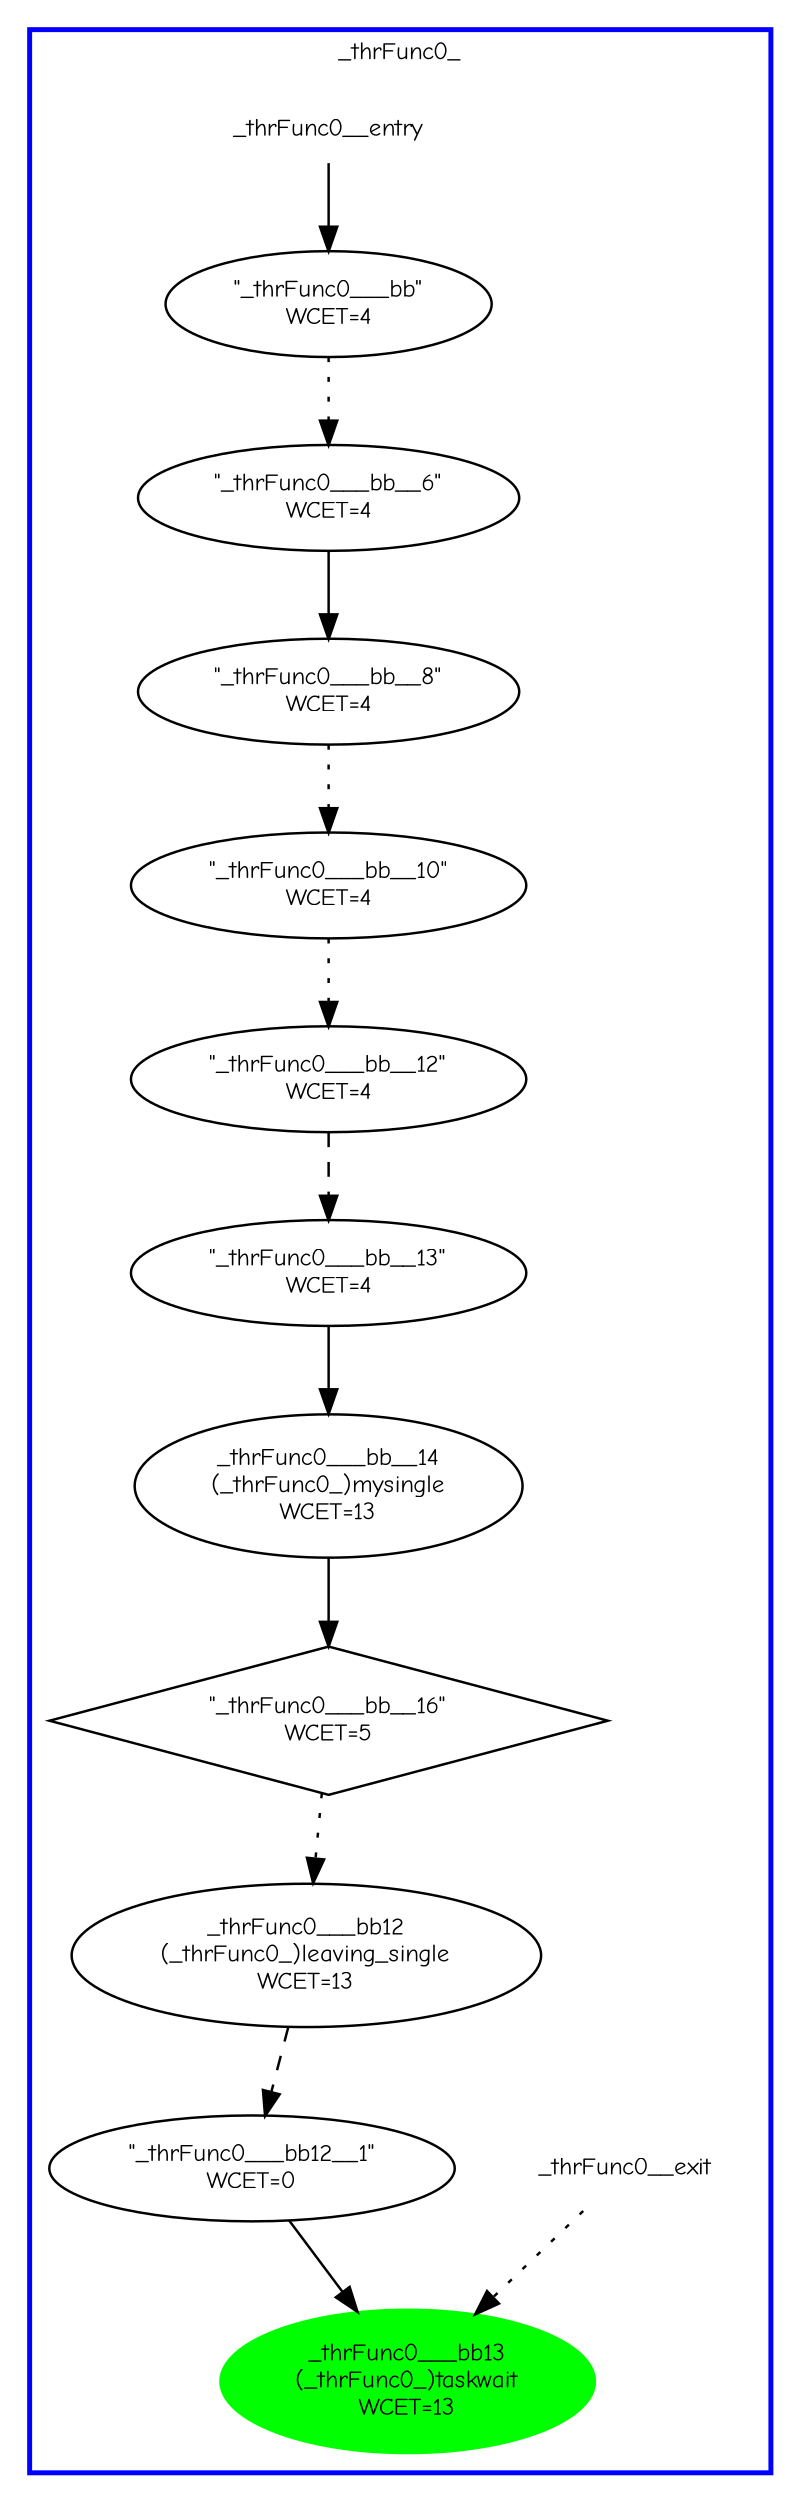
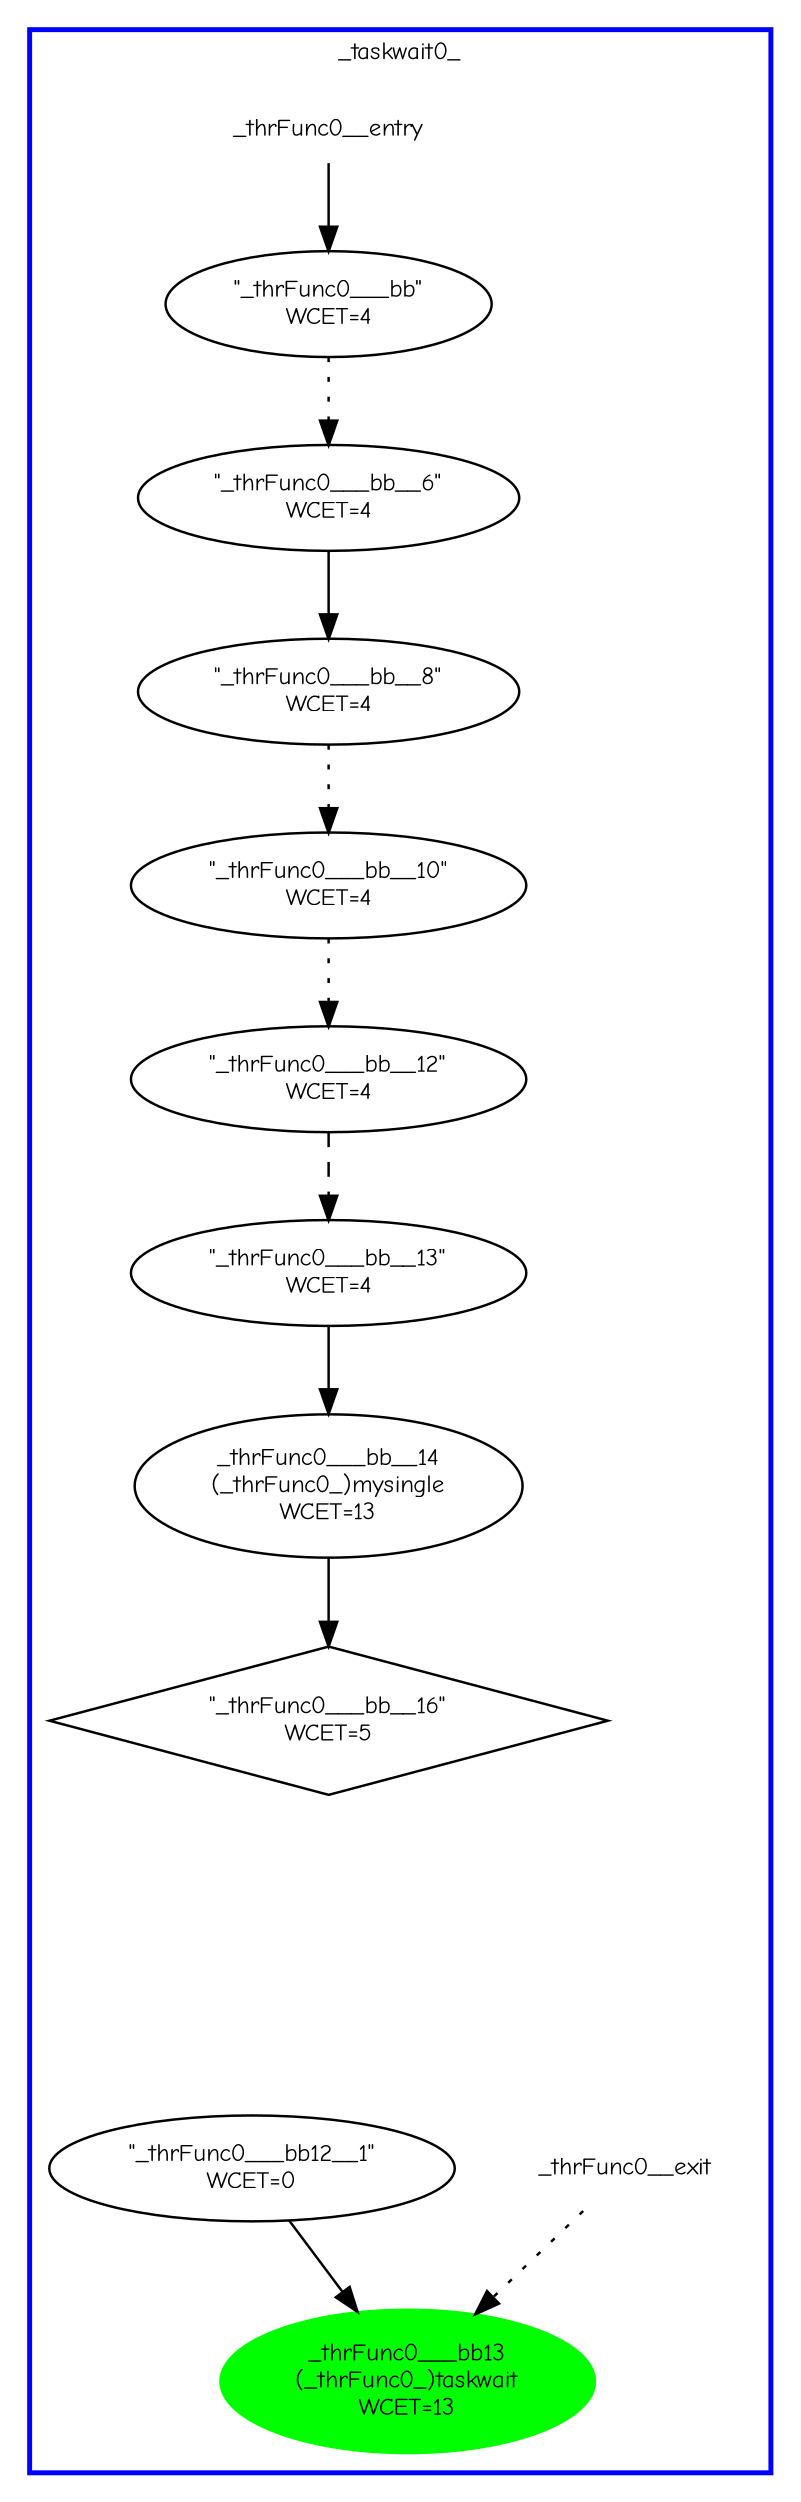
(400, 53) -> (400, 53)
(306, 1955) -> none
